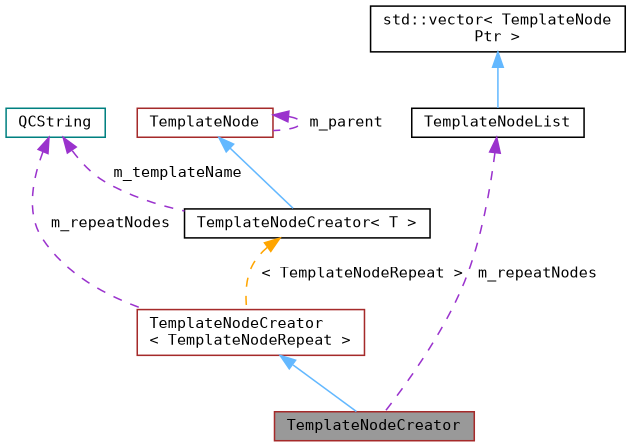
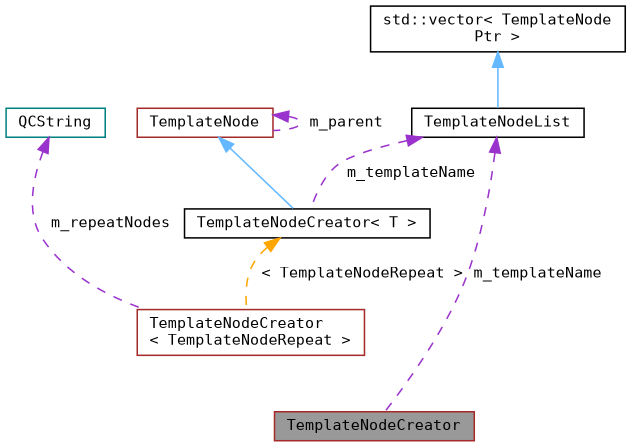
(123, 191) -> (347, 159)
(534, 274) -> (534, 274)
(325, 388) -> none
